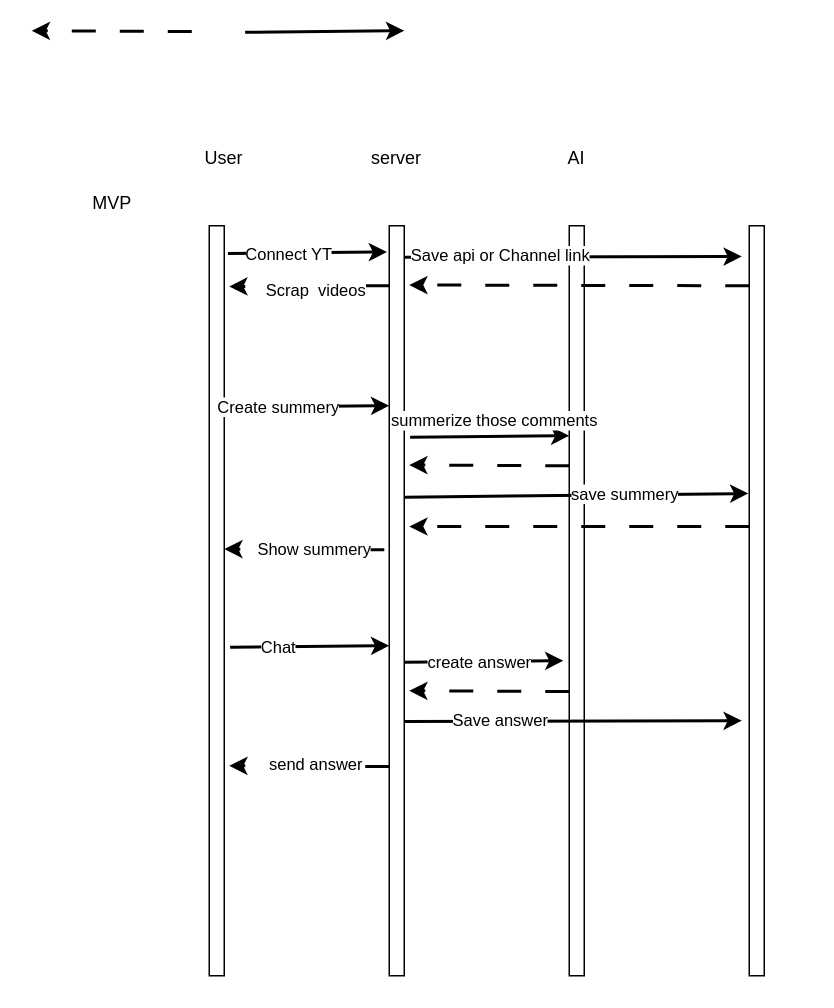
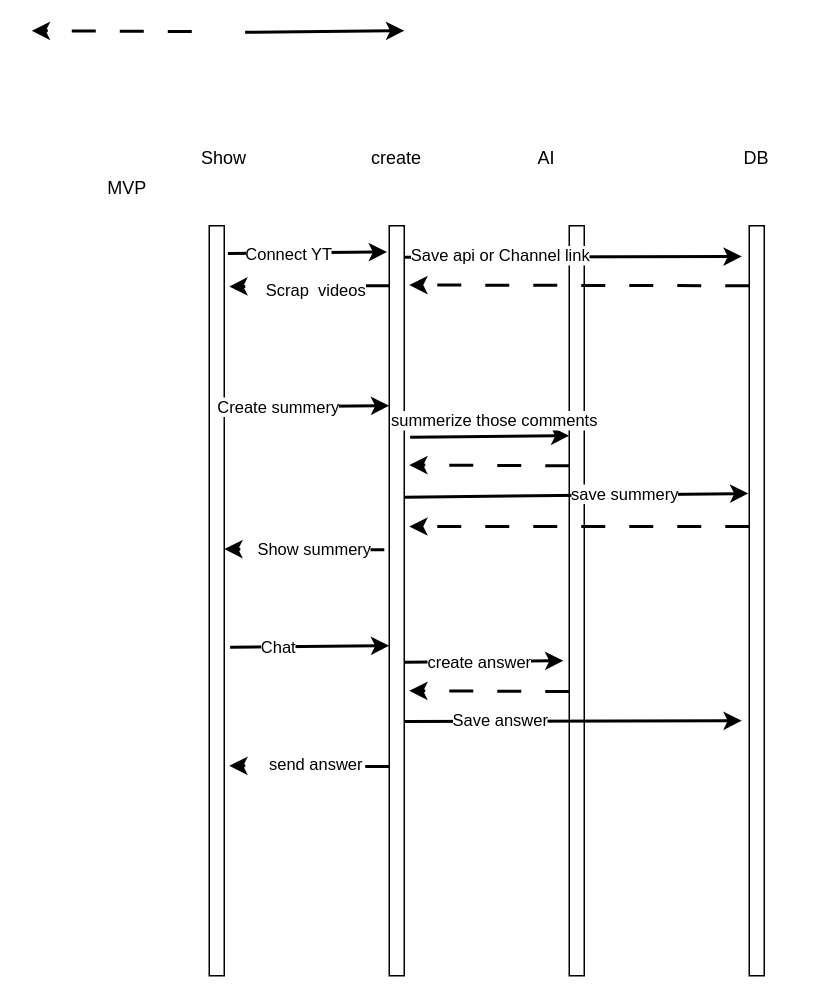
(224, 158) -> (224, 158)
(397, 158) -> (397, 158)
(577, 158) -> (547, 158)
none -> (757, 158)
(112, 203) -> (127, 188)
